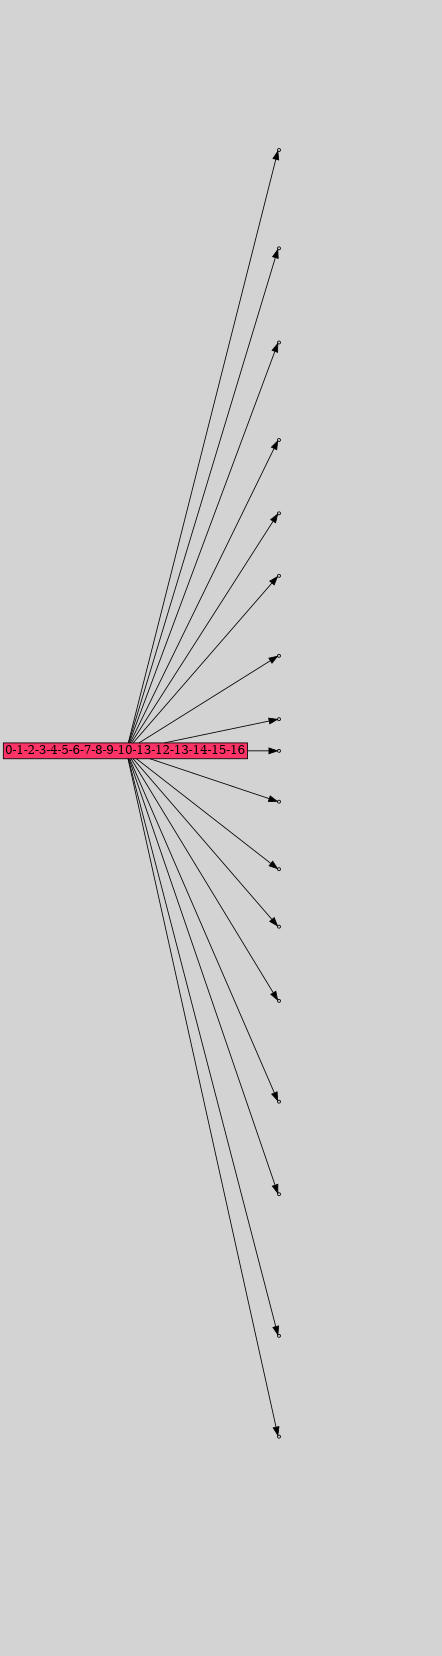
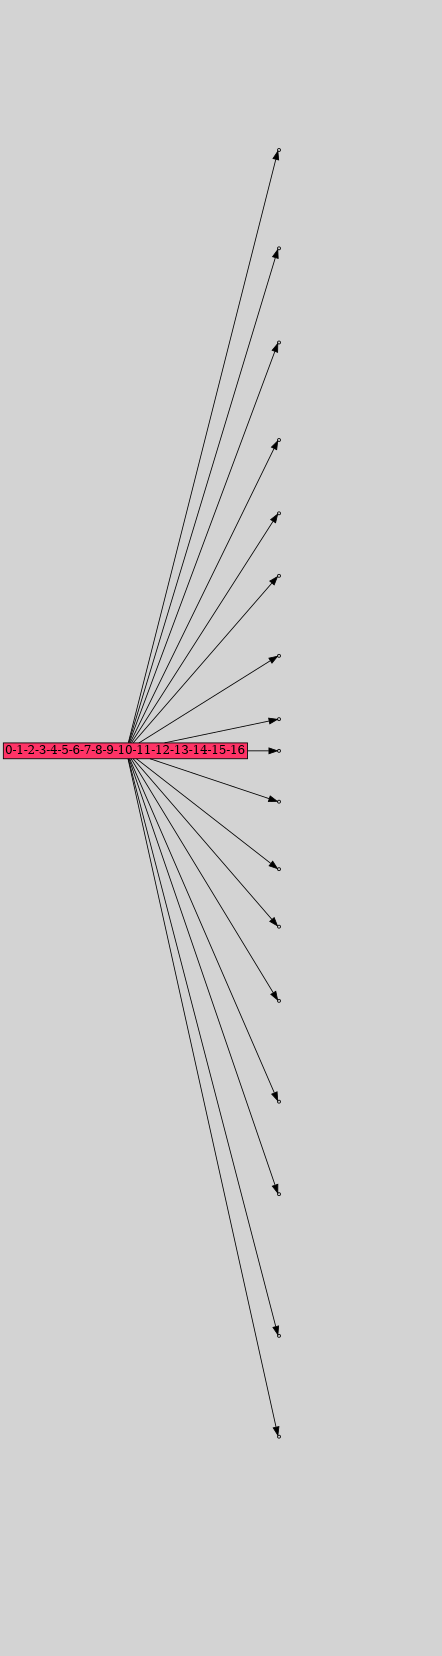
(125, 751) -> (125, 751)
